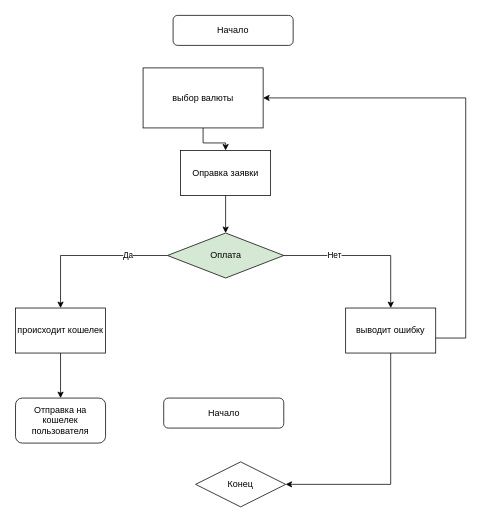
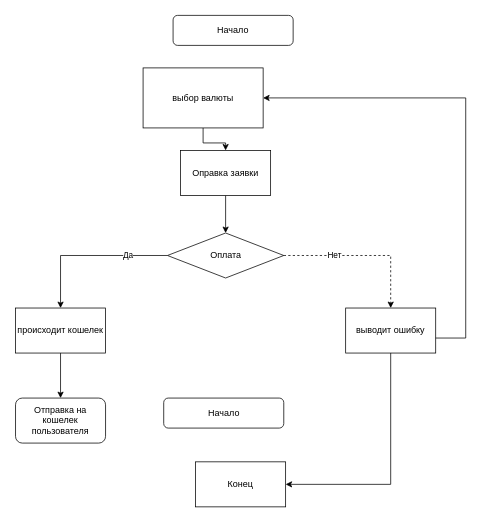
(225, 255) -> (225, 255)
(390, 255) -> (390, 255)
(240, 484) -> (240, 484)
